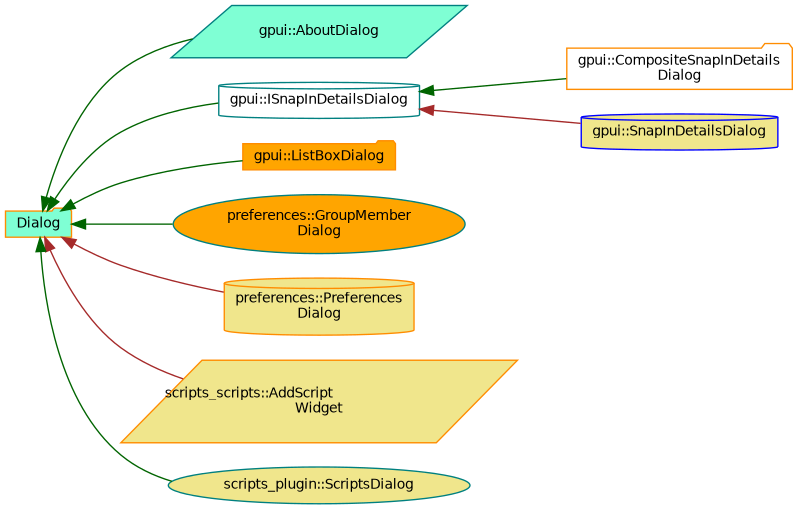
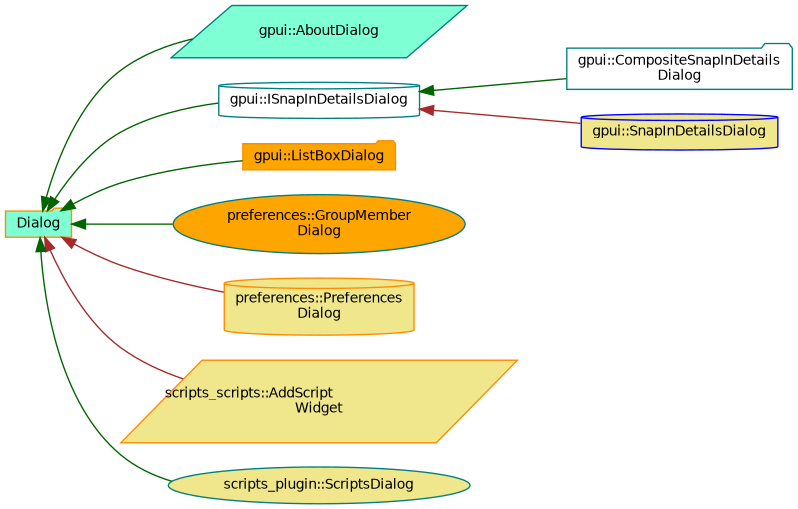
(680, 69) -> (680, 69)
